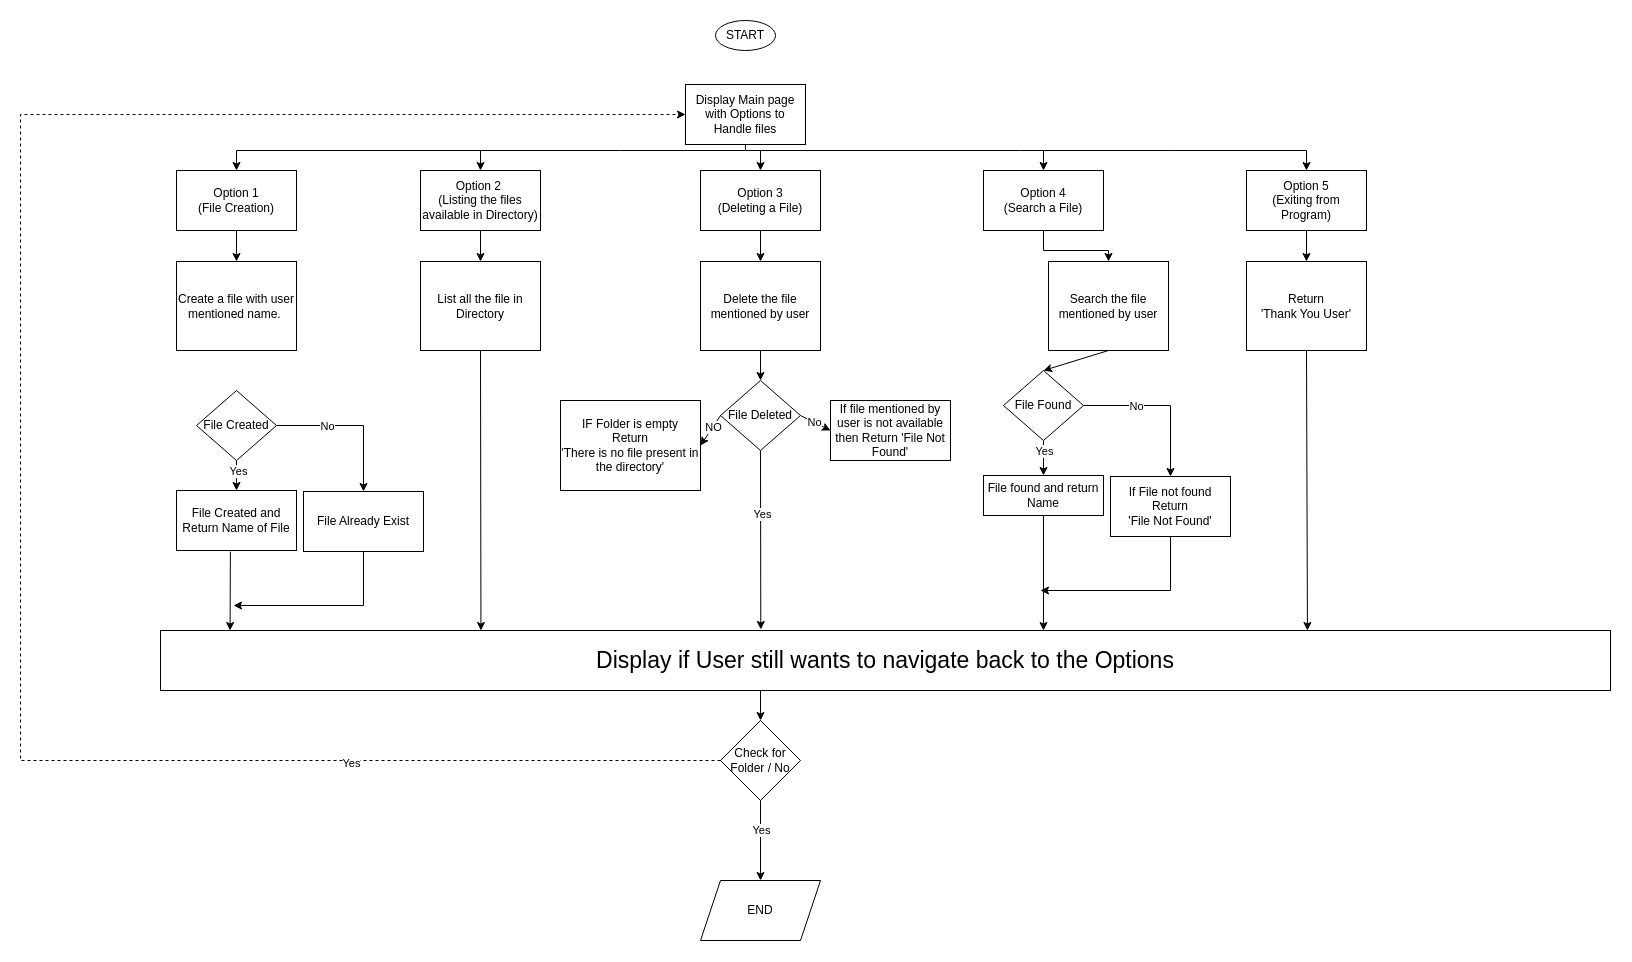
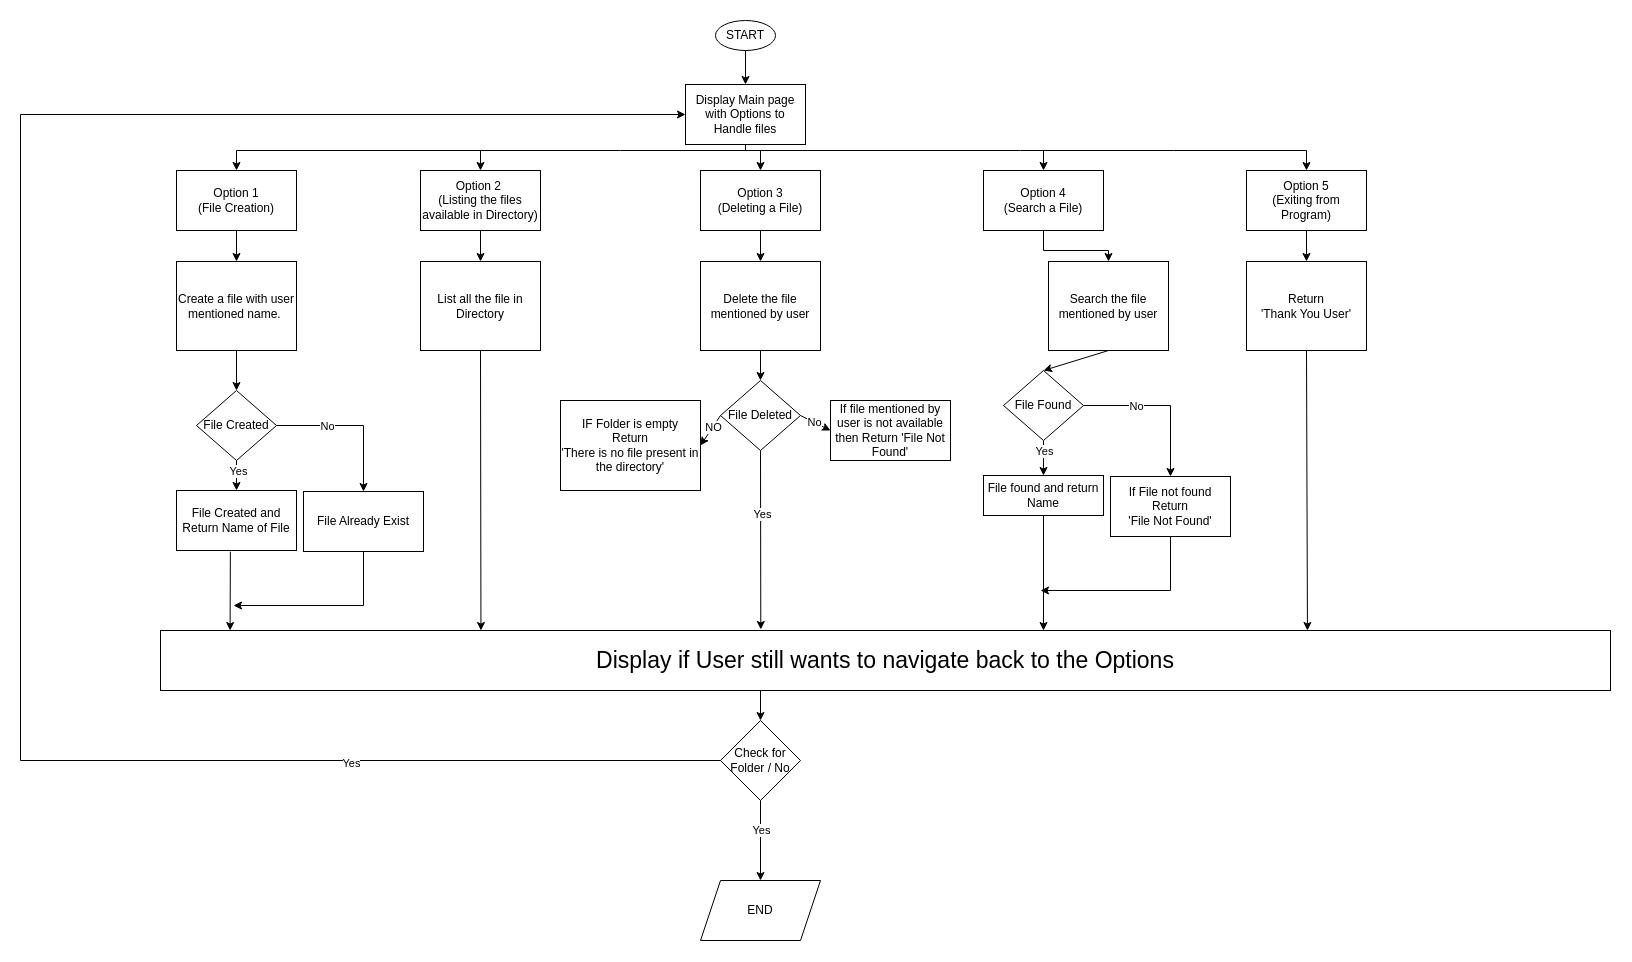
none -> (746, 70)
(21, 271) -> (21, 271)
none -> (237, 367)
